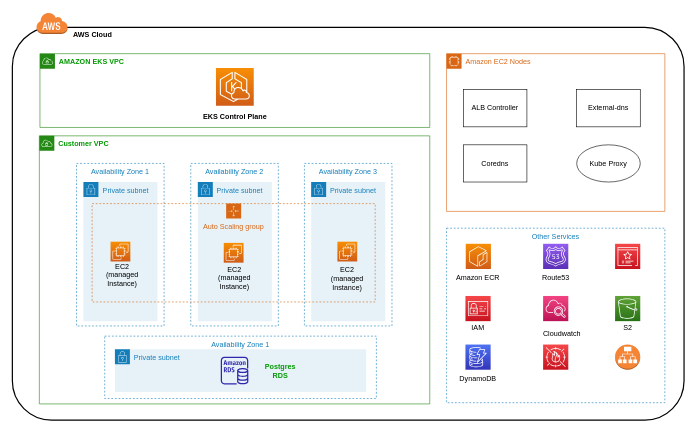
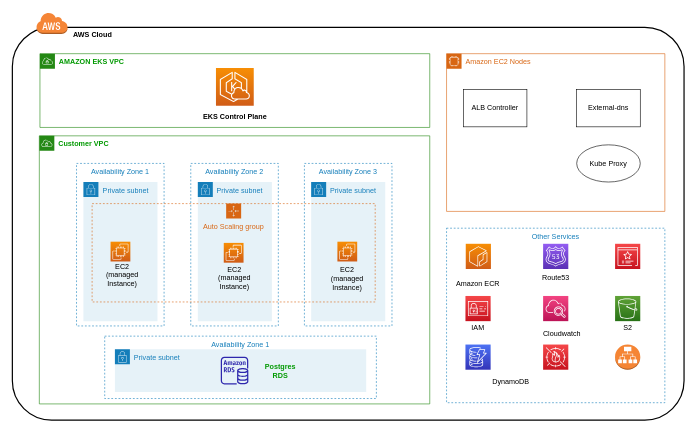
(495, 164) -> none
(478, 278) -> (478, 284)
(478, 379) -> (511, 382)
